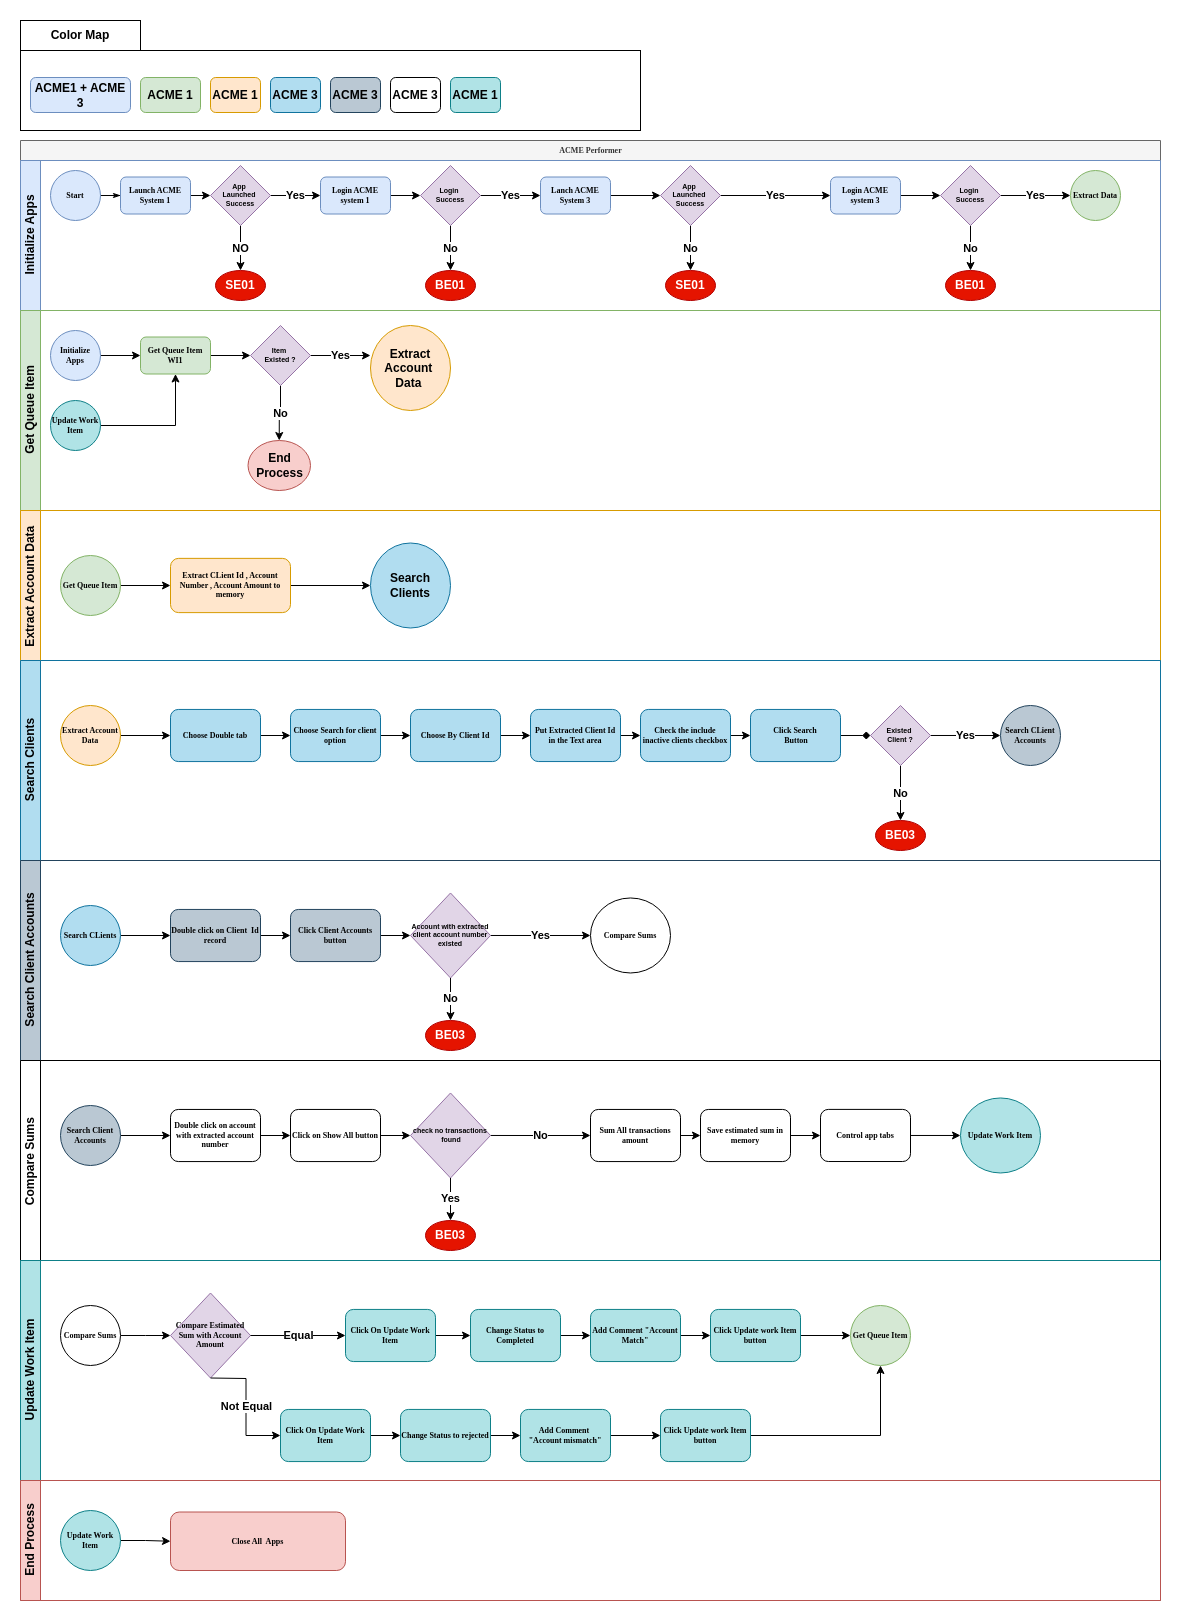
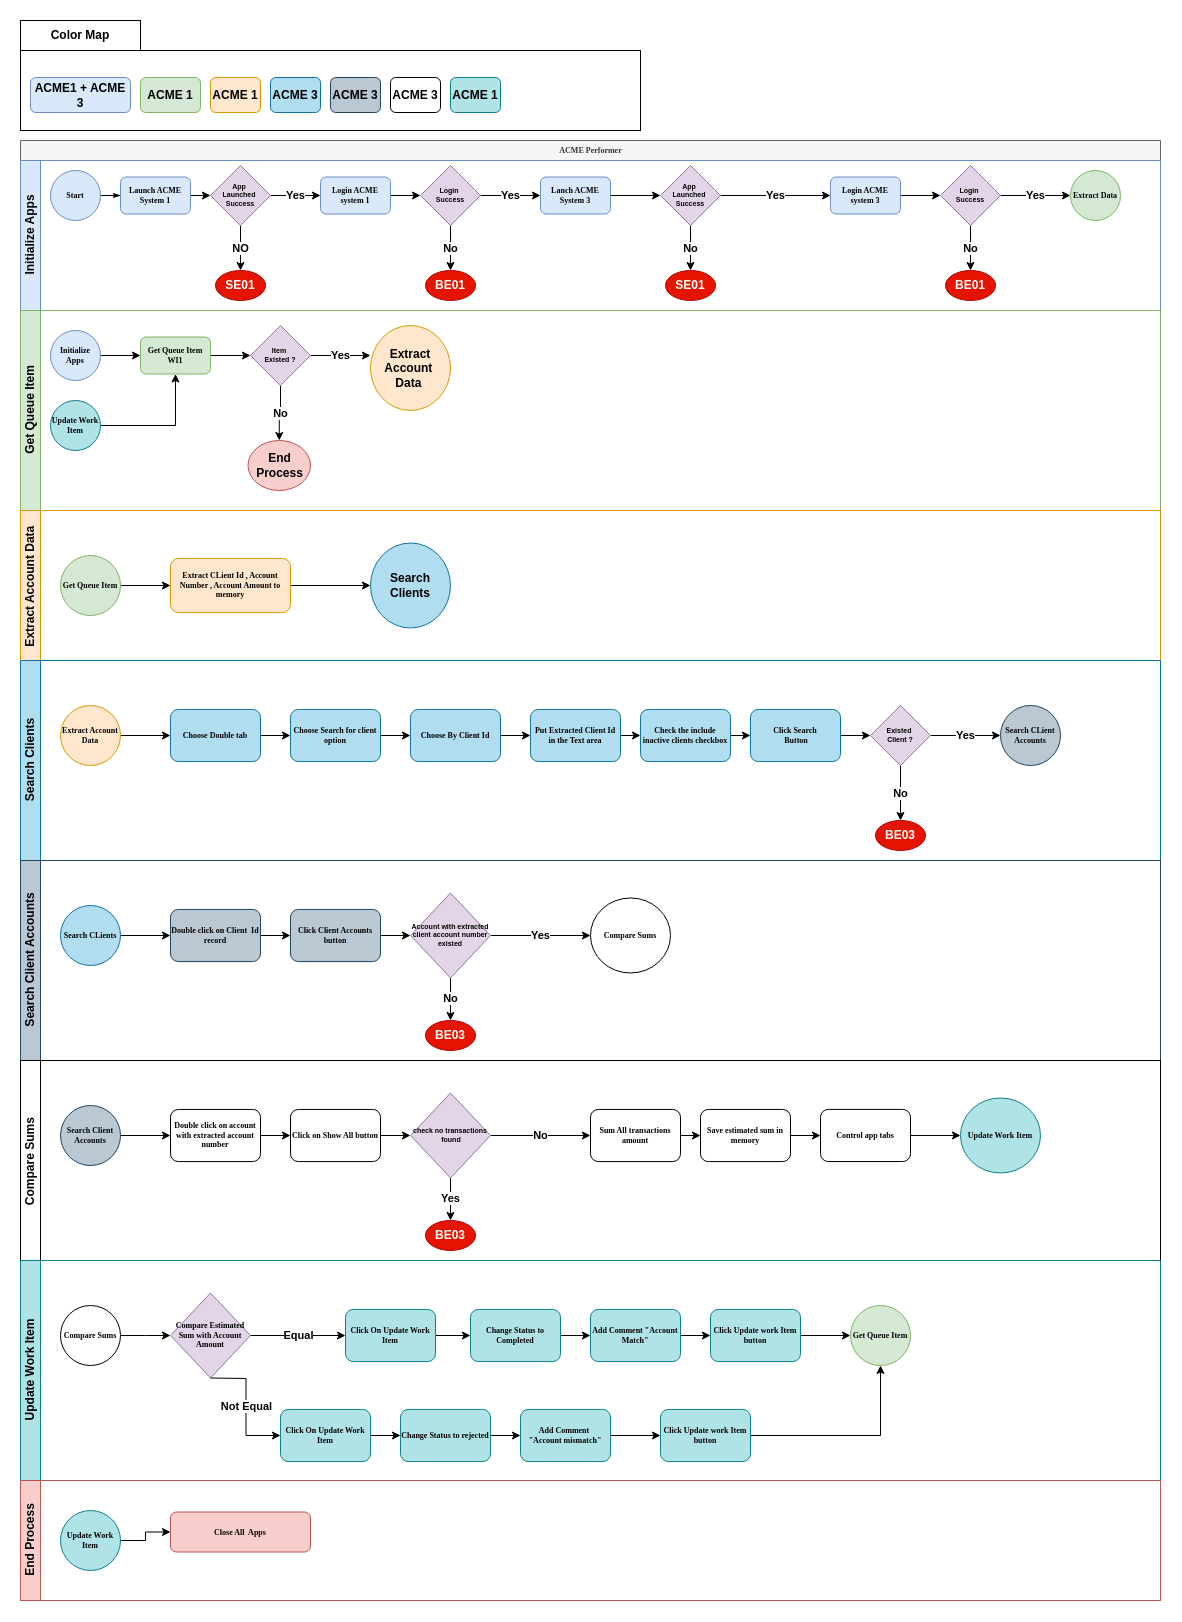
(862, 735) -> (862, 735)
(258, 1541) -> (241, 1532)
